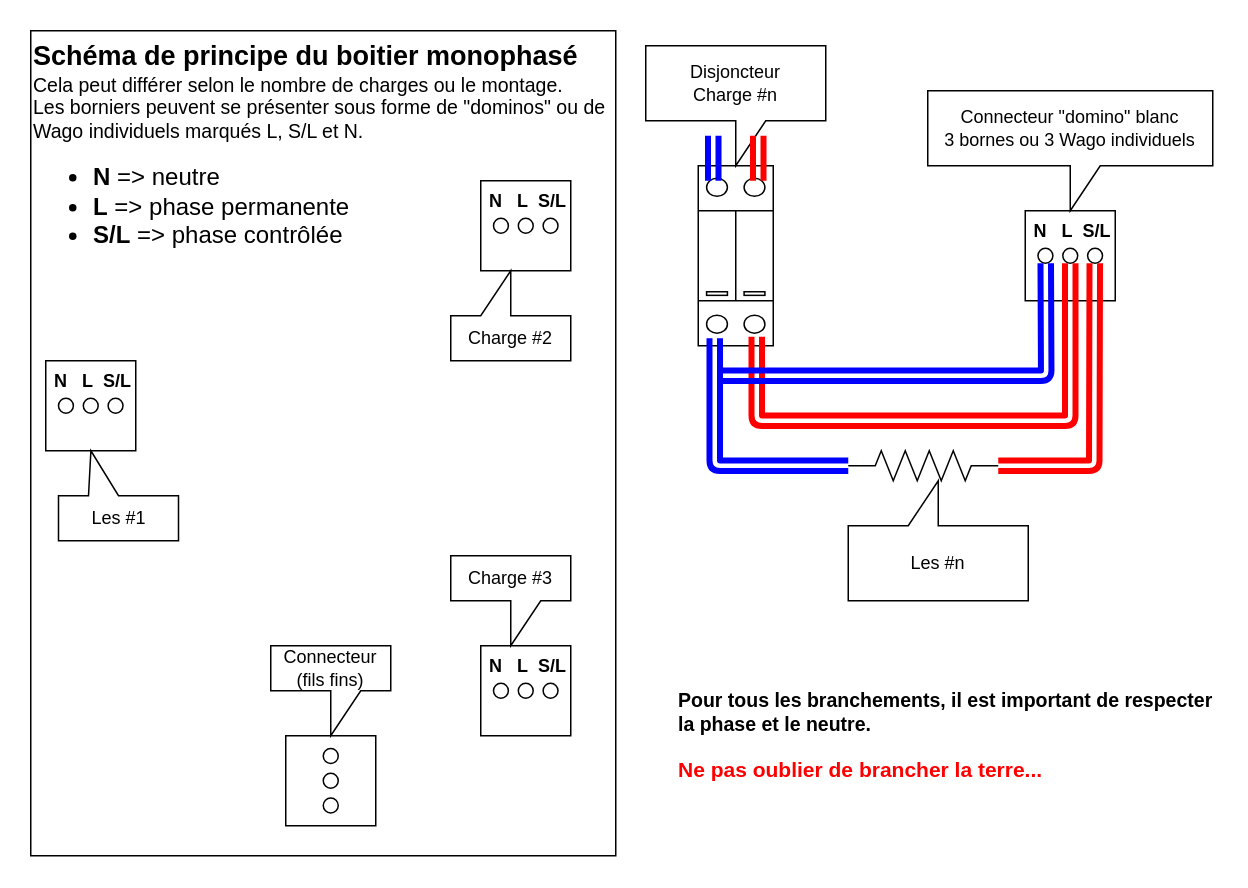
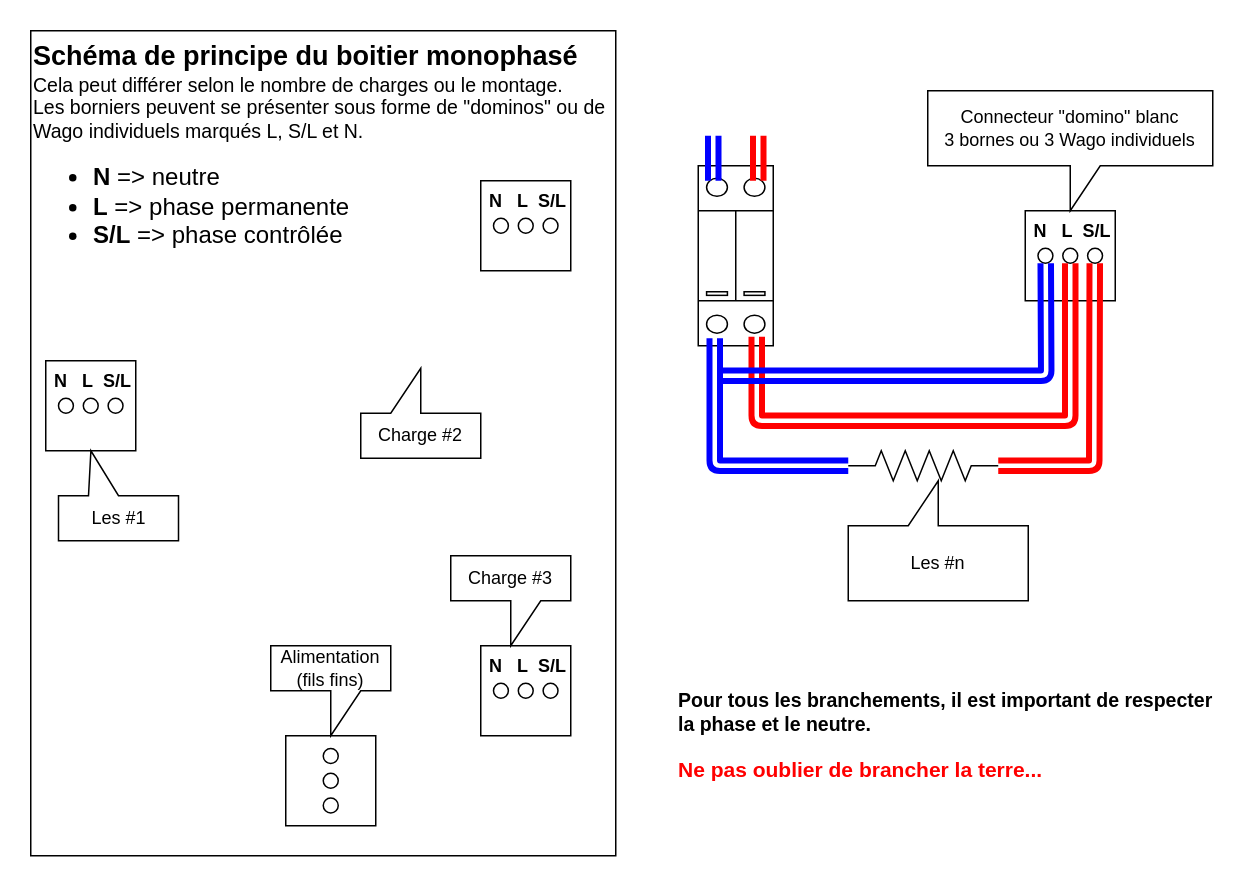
(736, 106) -> none
(511, 316) -> (421, 413)
(331, 668) -> (331, 668)
